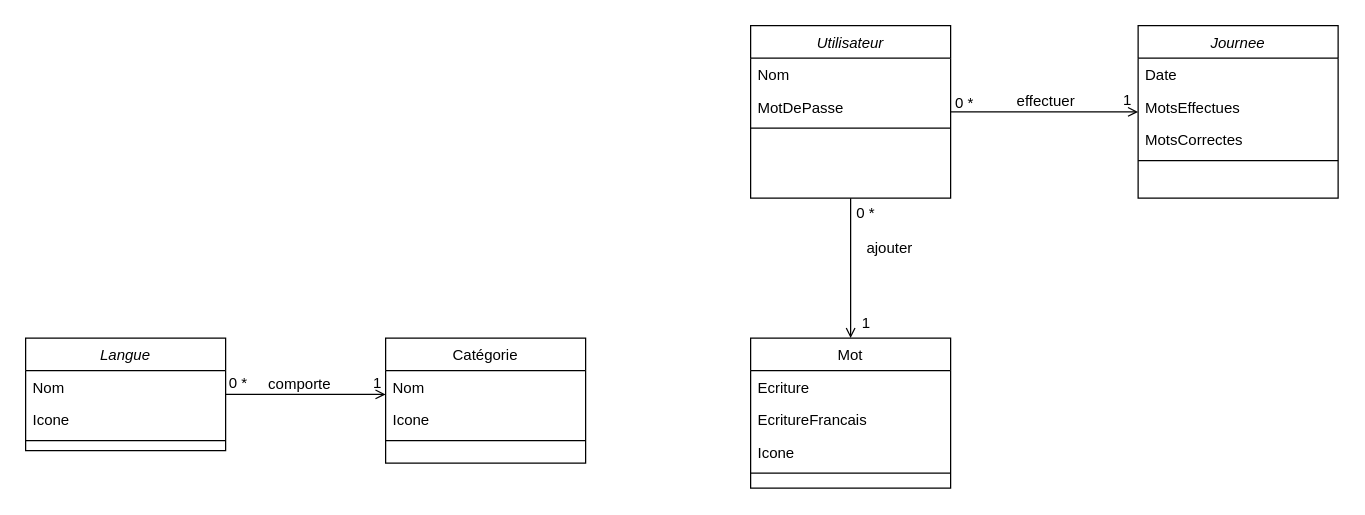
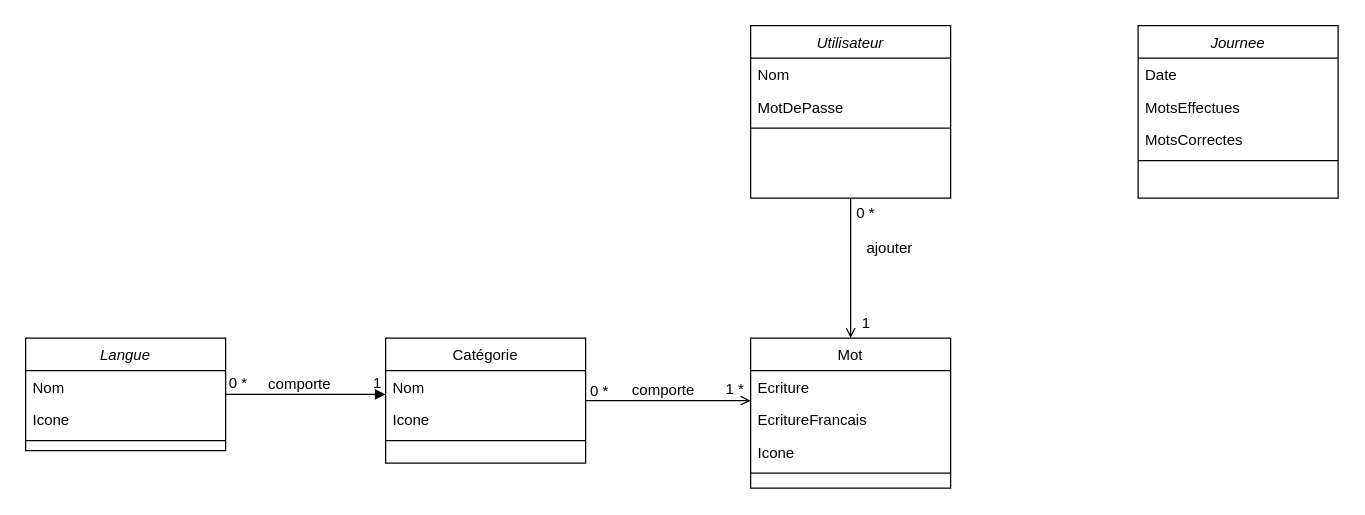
(1043, 112) -> none
(377, 394) -> (374, 394)
none -> (667, 401)
